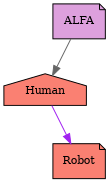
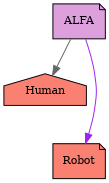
(59, 120) -> (96, 86)
